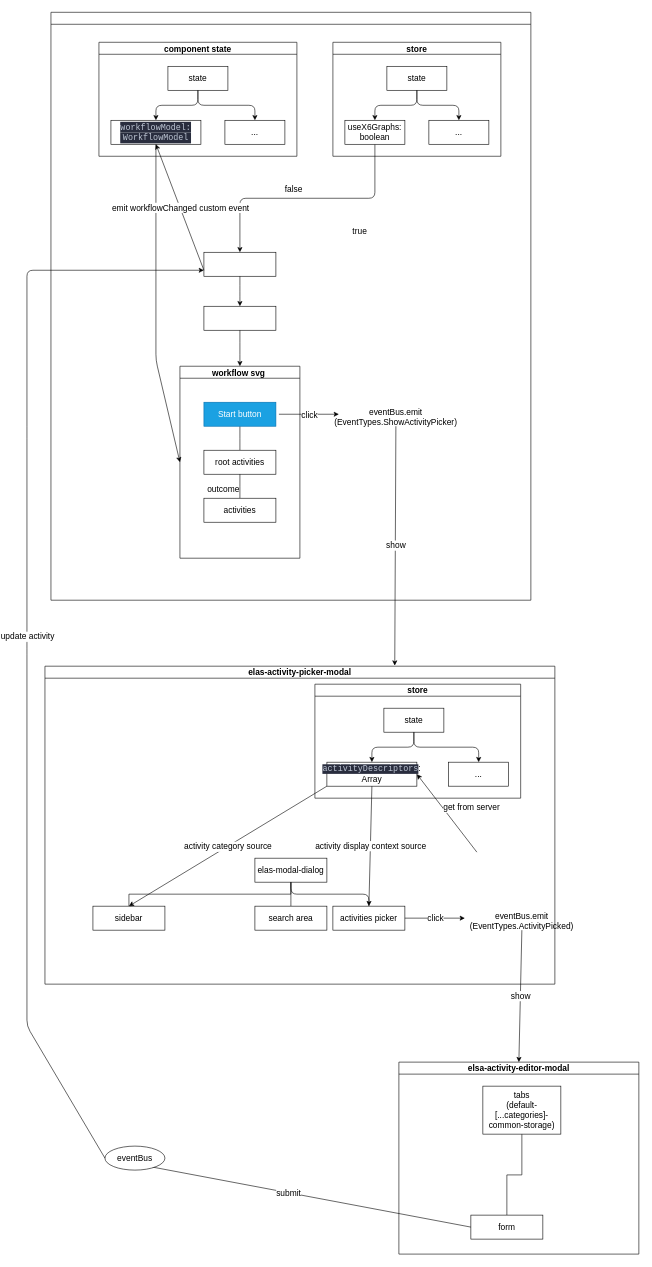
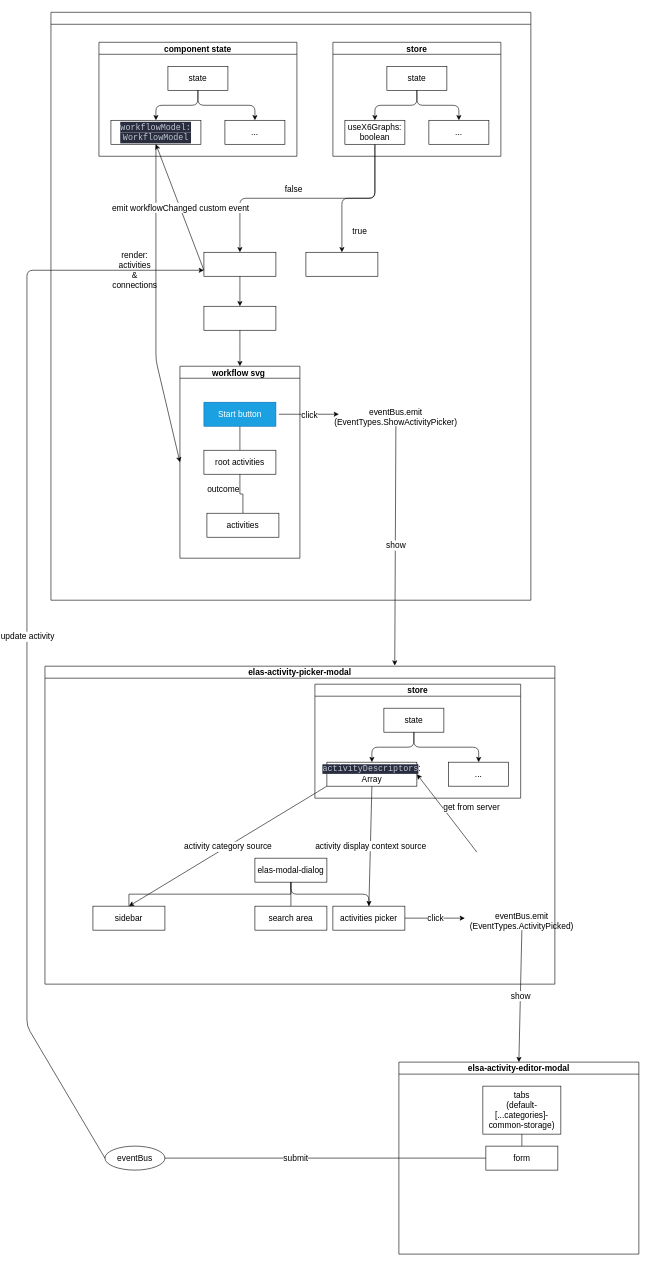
none -> (342, 246)
none -> (342, 264)
none -> (135, 270)
(240, 510) -> (243, 525)
(507, 1227) -> (522, 1158)
